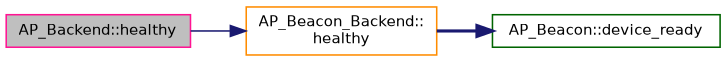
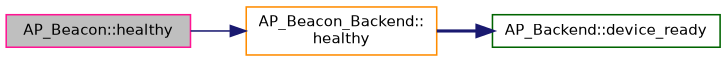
(98, 31) -> (98, 31)
(606, 31) -> (606, 31)
